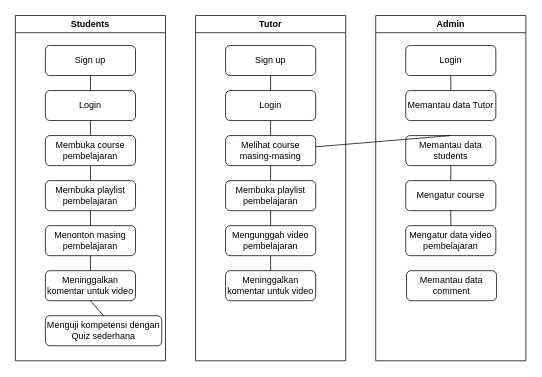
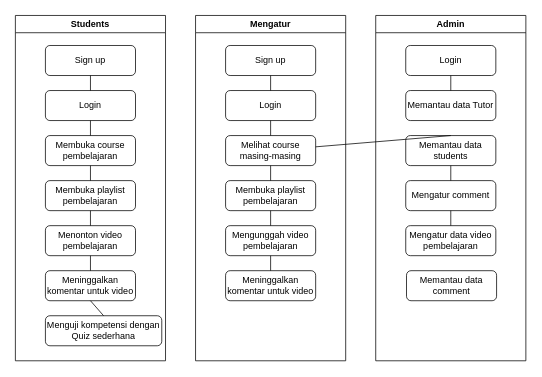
(270, 24) -> (270, 24)
(450, 195) -> (450, 195)
(90, 240) -> (90, 240)
